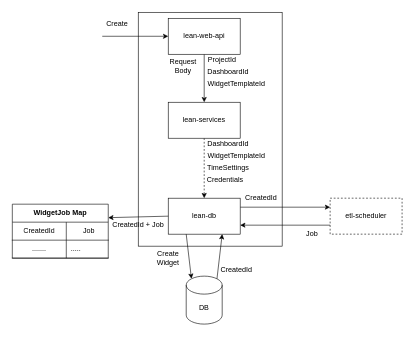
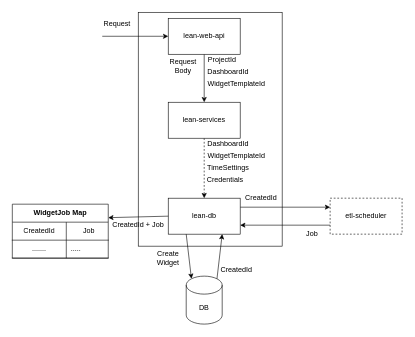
(117, 24) -> (117, 24)
